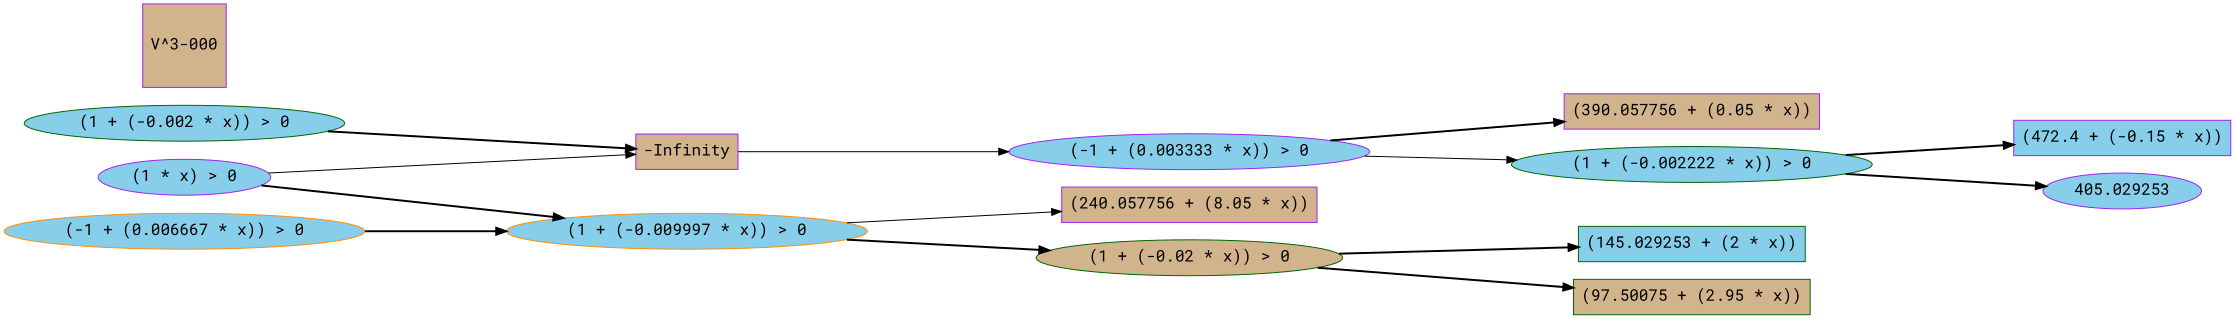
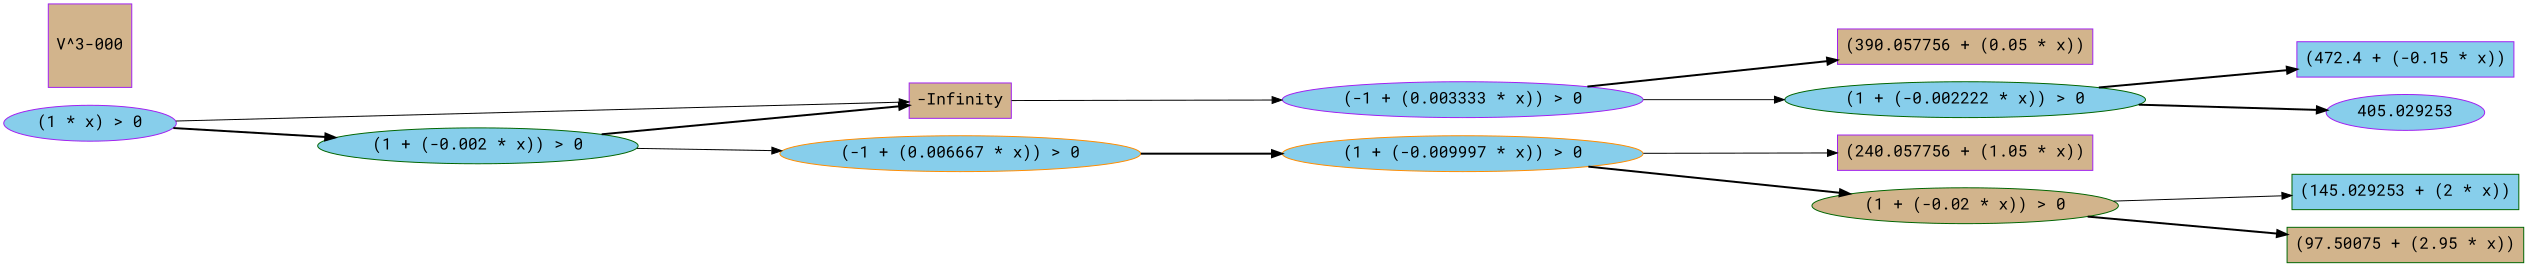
none -> (704, 150)
(408, 201) -> (249, 132)
(1189, 205) -> (1965, 153)
(1454, 251) -> (2198, 198)
